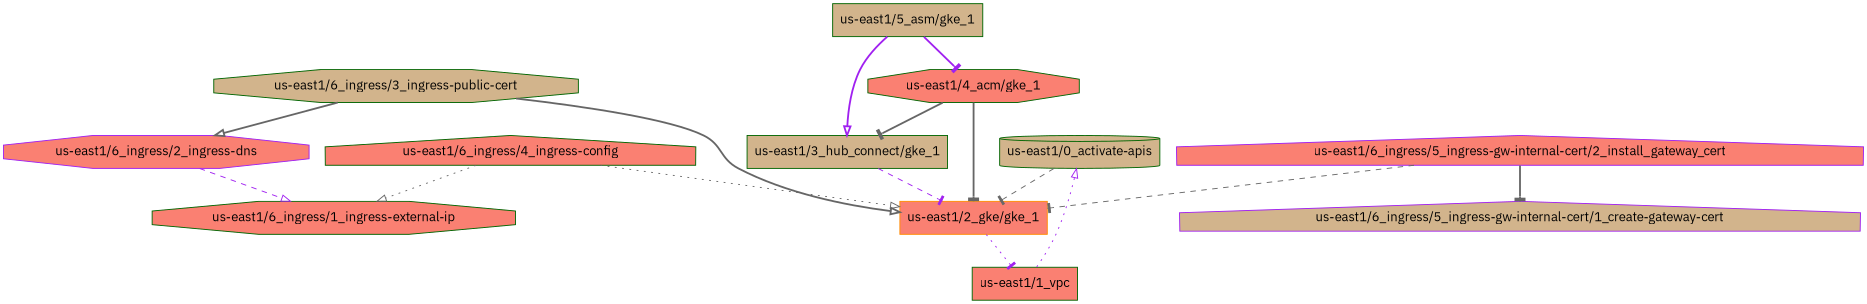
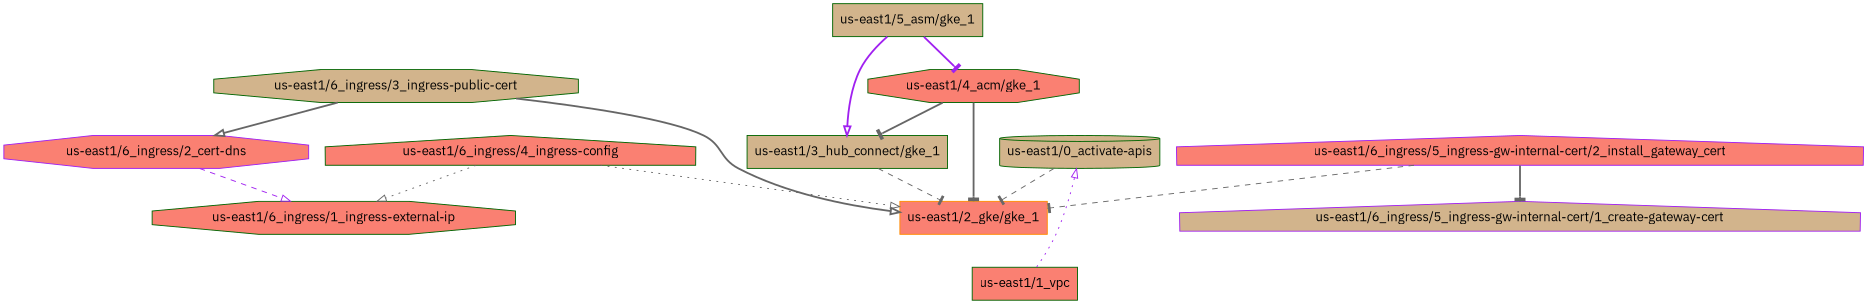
(156, 152) -> (156, 152)
(908, 184) -> (908, 184)
(998, 249) -> none
